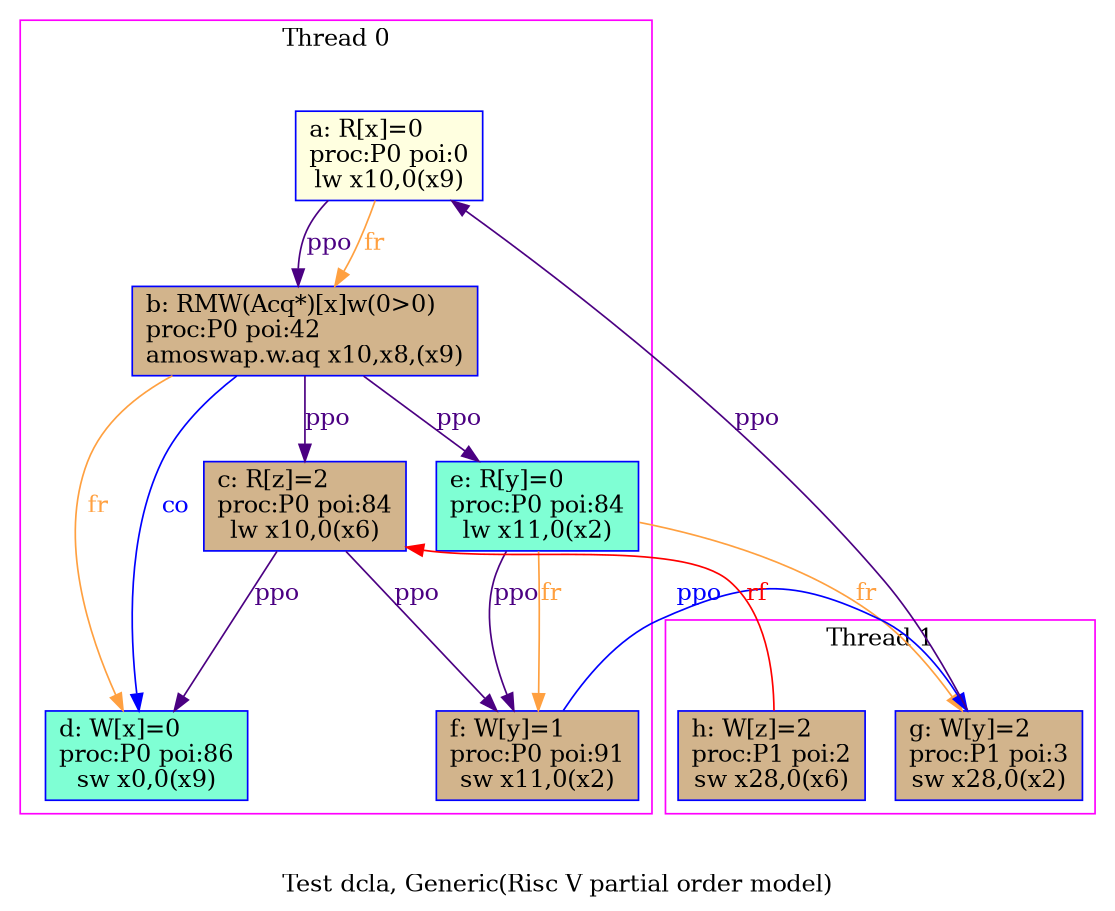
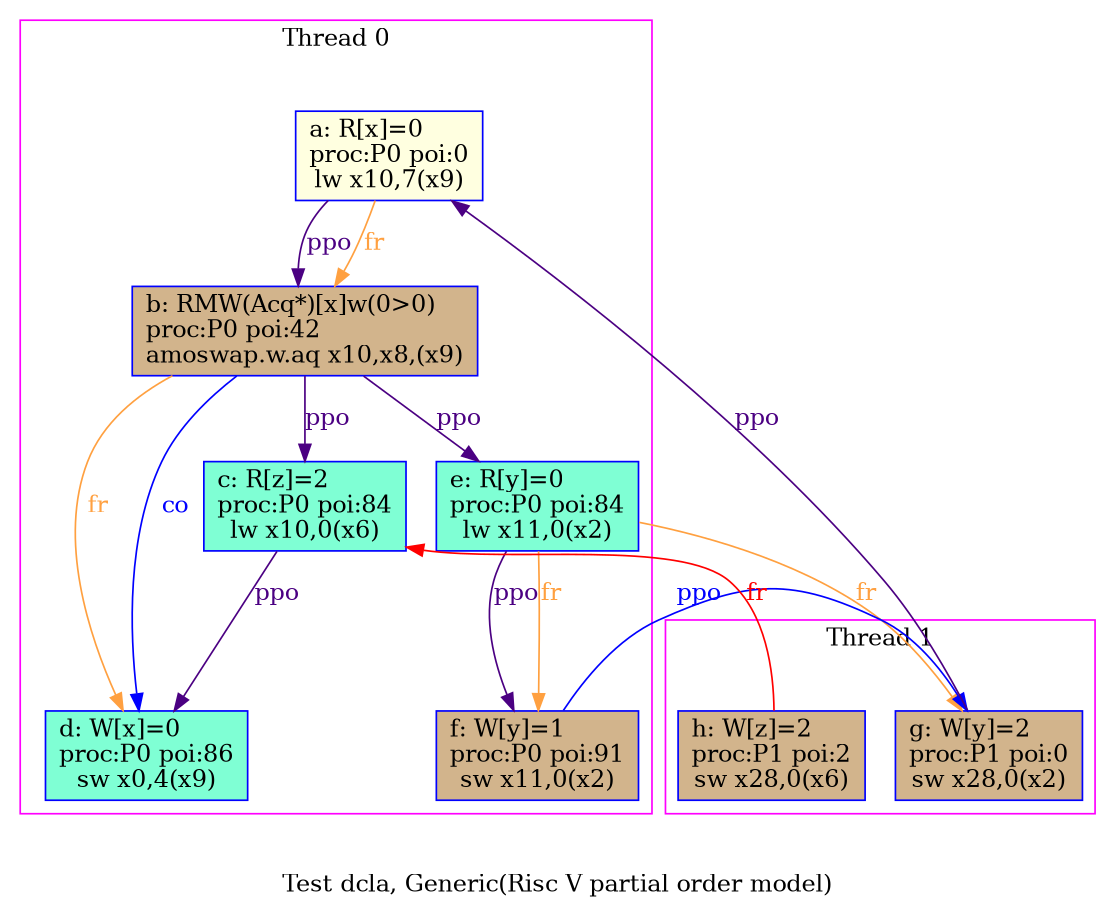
(389, 156) -> (389, 156)
(305, 506) -> (305, 506)
(757, 594) -> (757, 594)
(415, 625) -> none
(147, 756) -> (147, 756)
(989, 756) -> (989, 756)
